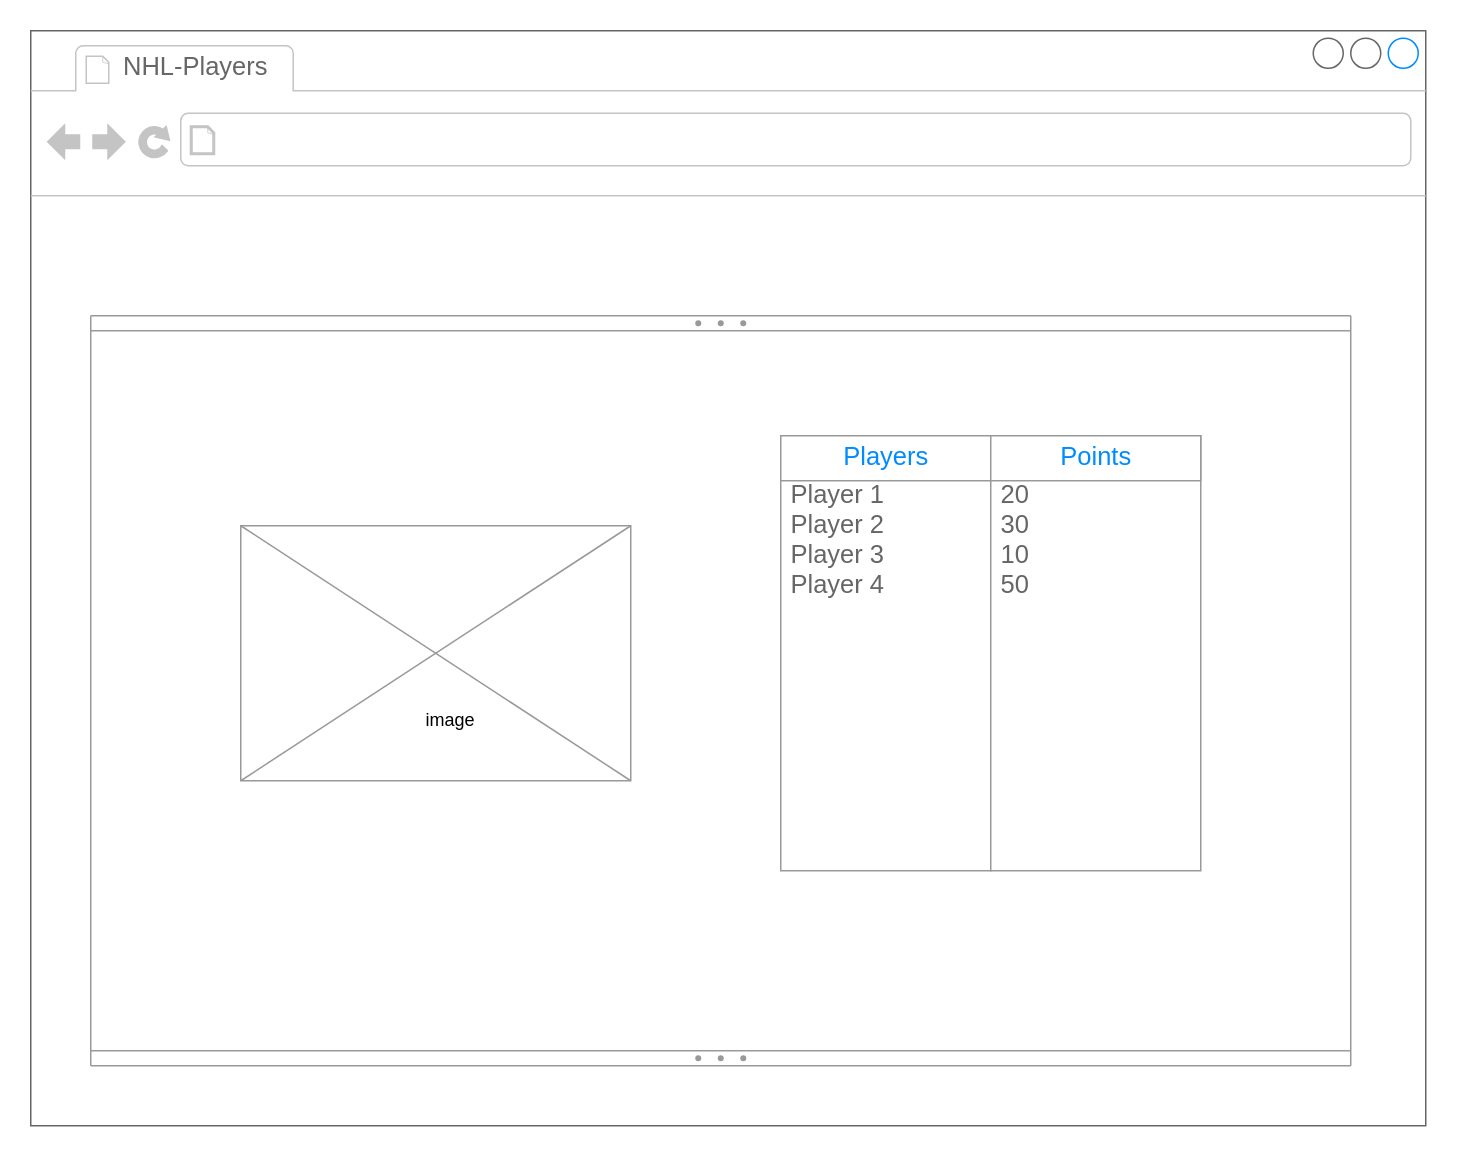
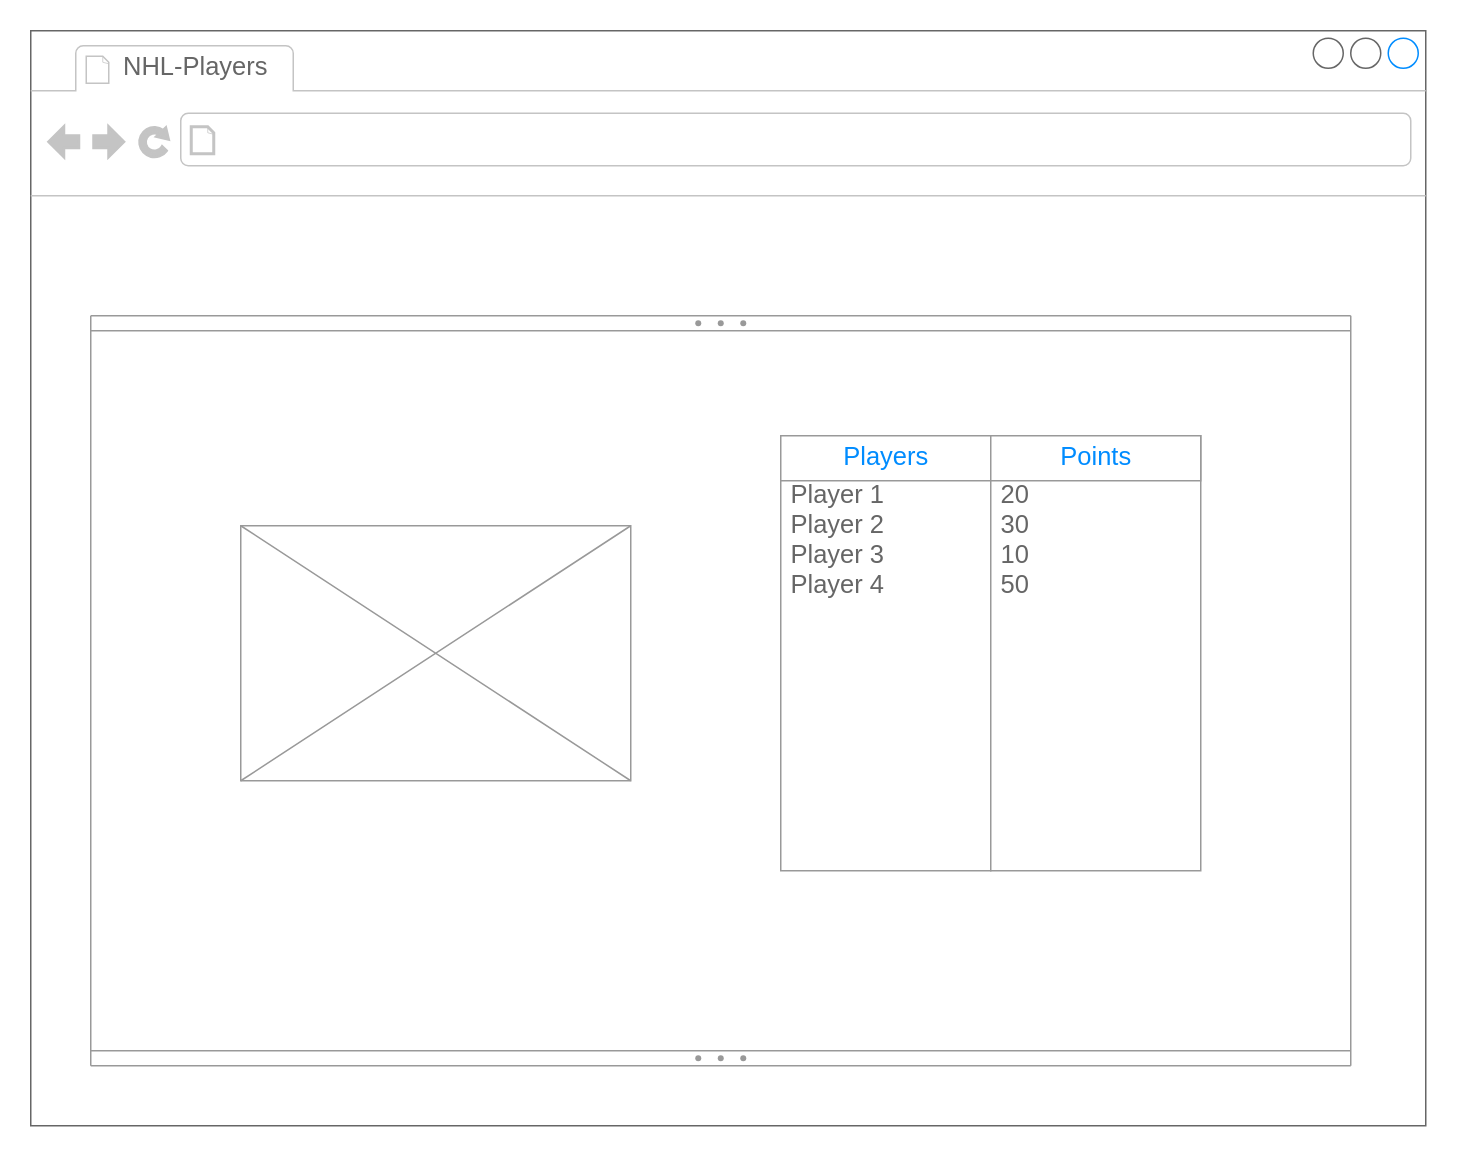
(451, 721) -> none
